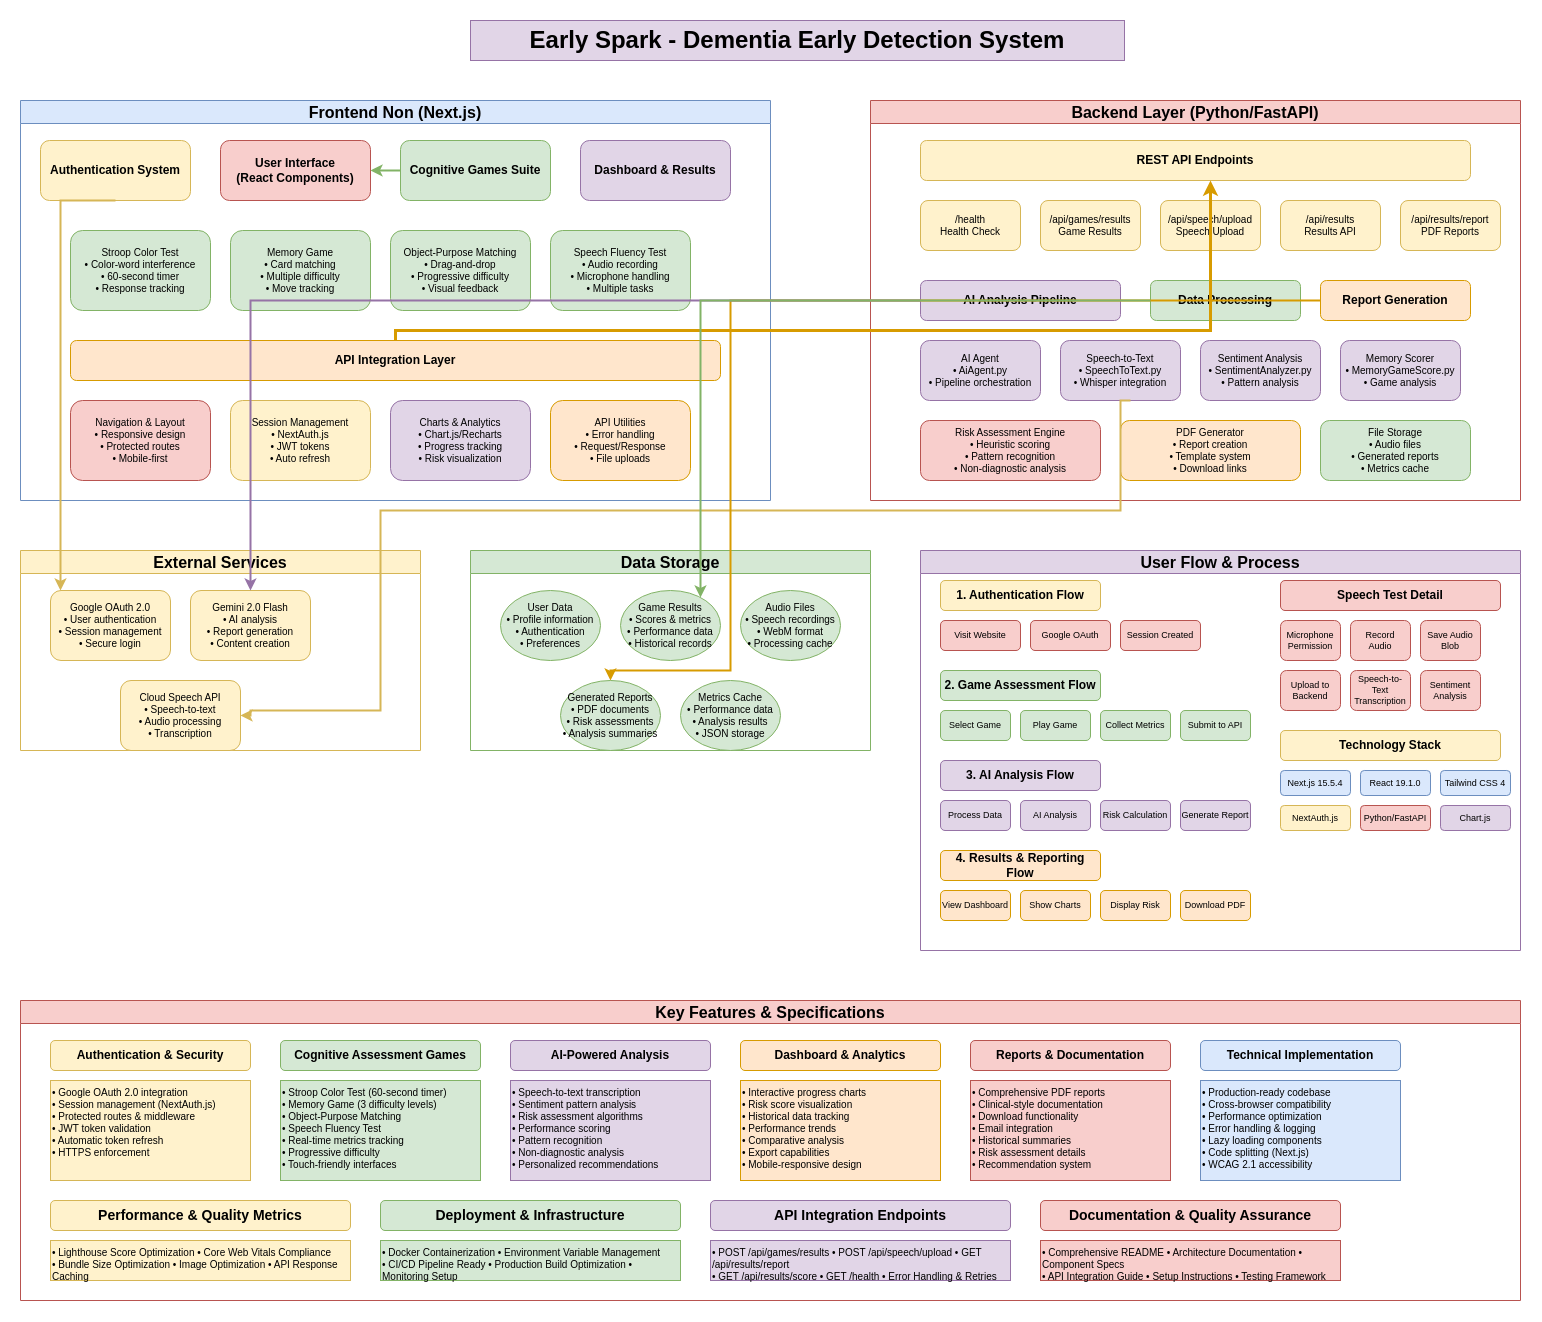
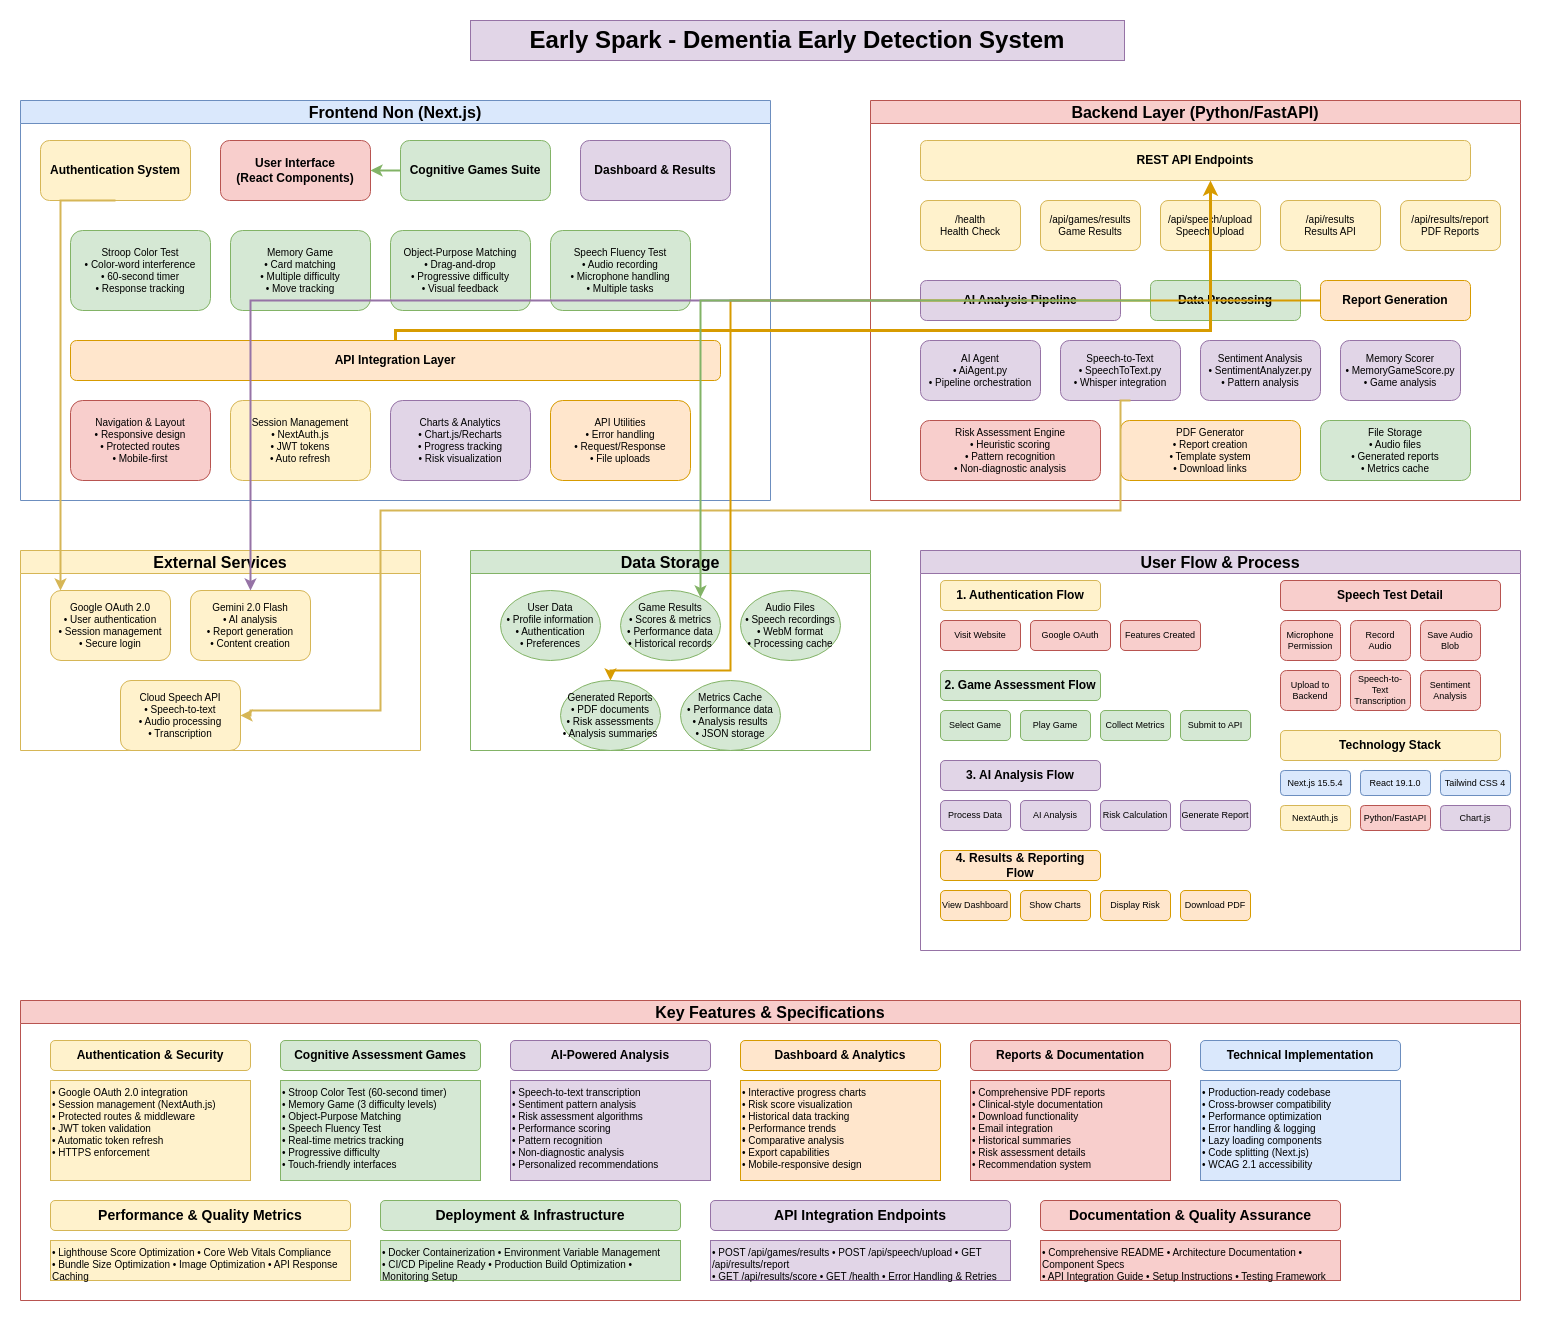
(1161, 636) -> (1161, 636)
